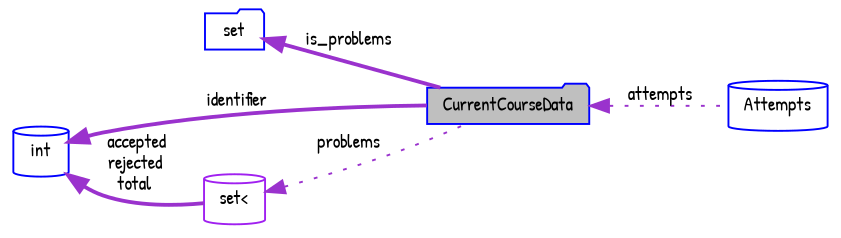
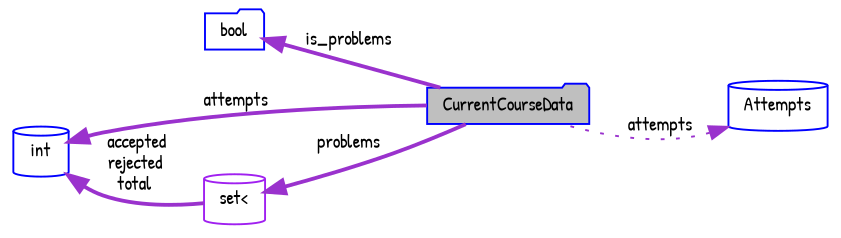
(235, 31) -> (235, 31)
(235, 101) -> (235, 101)
(669, 106) -> (636, 138)
(376, 159) -> (376, 159)
